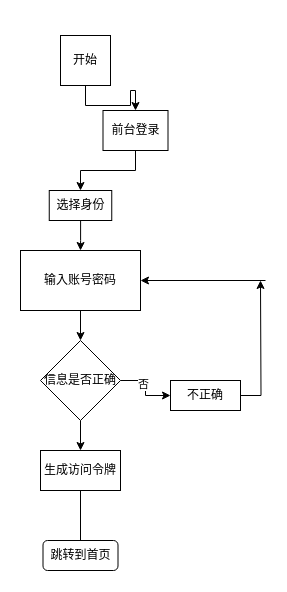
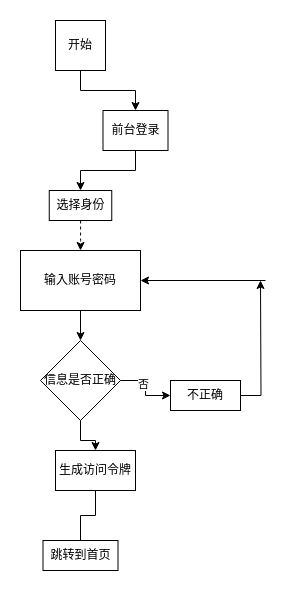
(86, 61) -> (81, 46)
(81, 233) -> (81, 233)
(81, 471) -> (96, 471)
(81, 556) -> (81, 556)
